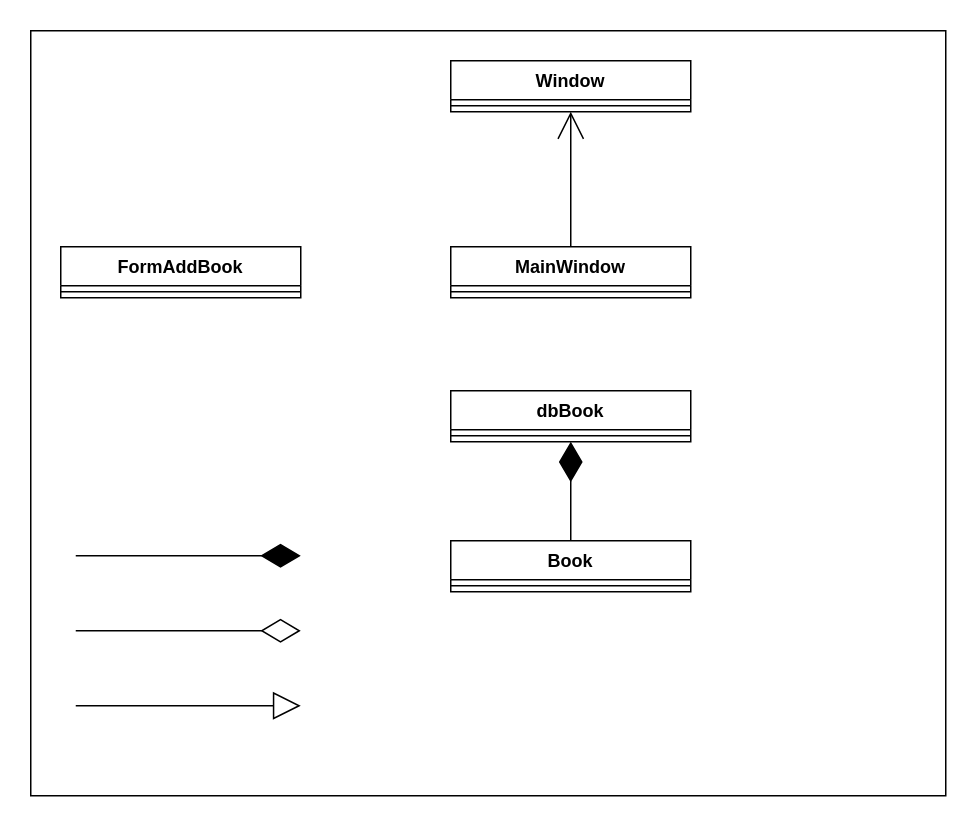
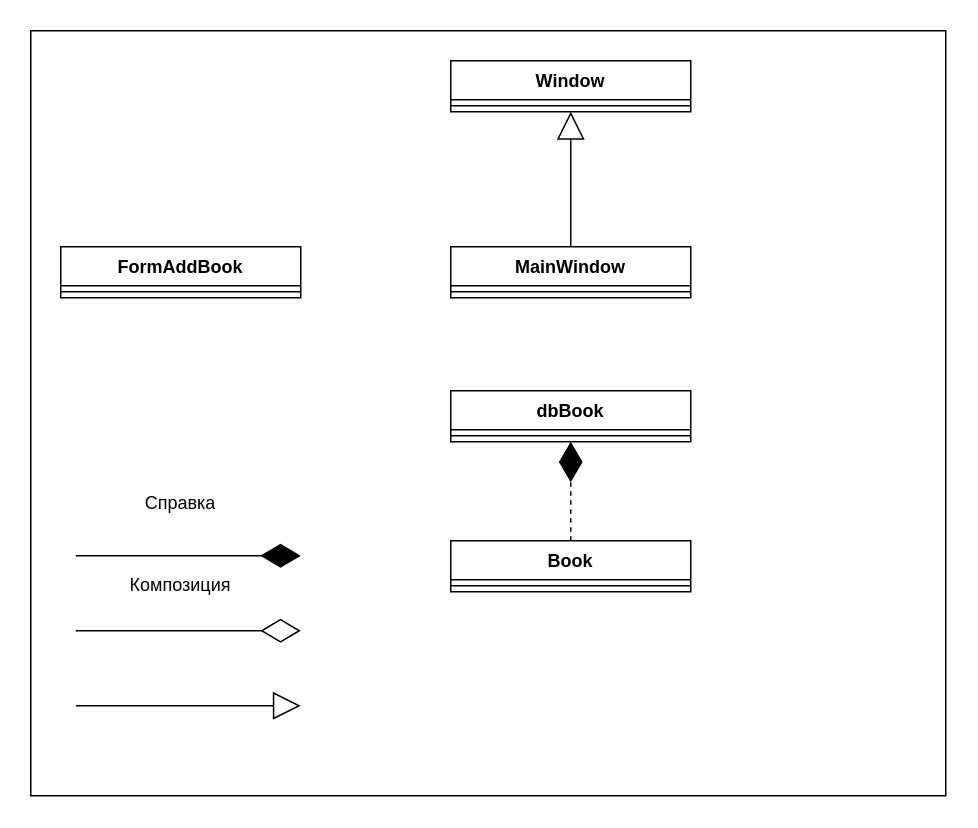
(571, 128) -> (571, 140)
none -> (181, 503)
(571, 512) -> (571, 512)
none -> (181, 586)
